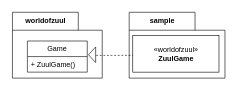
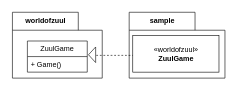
(57, 49) -> (57, 49)
(53, 65) -> (46, 65)
